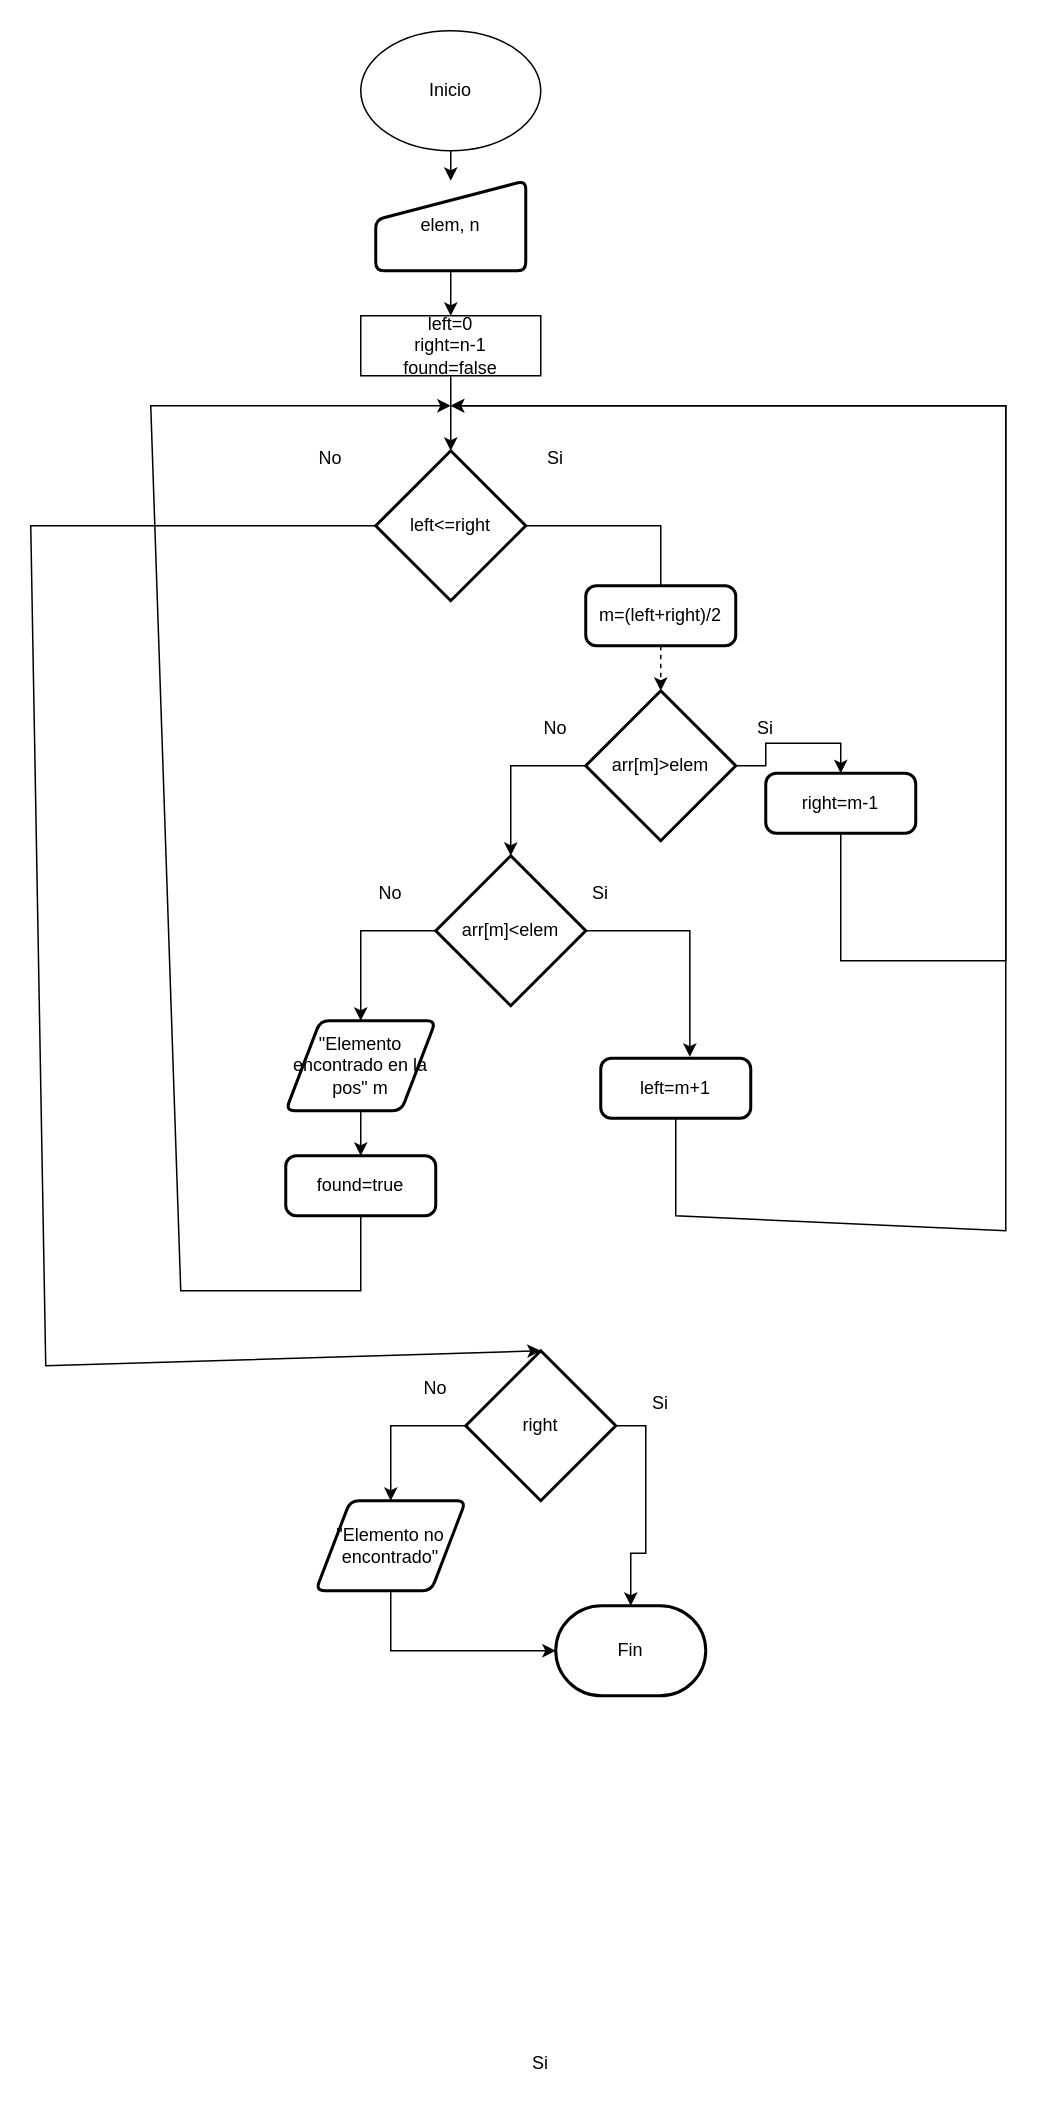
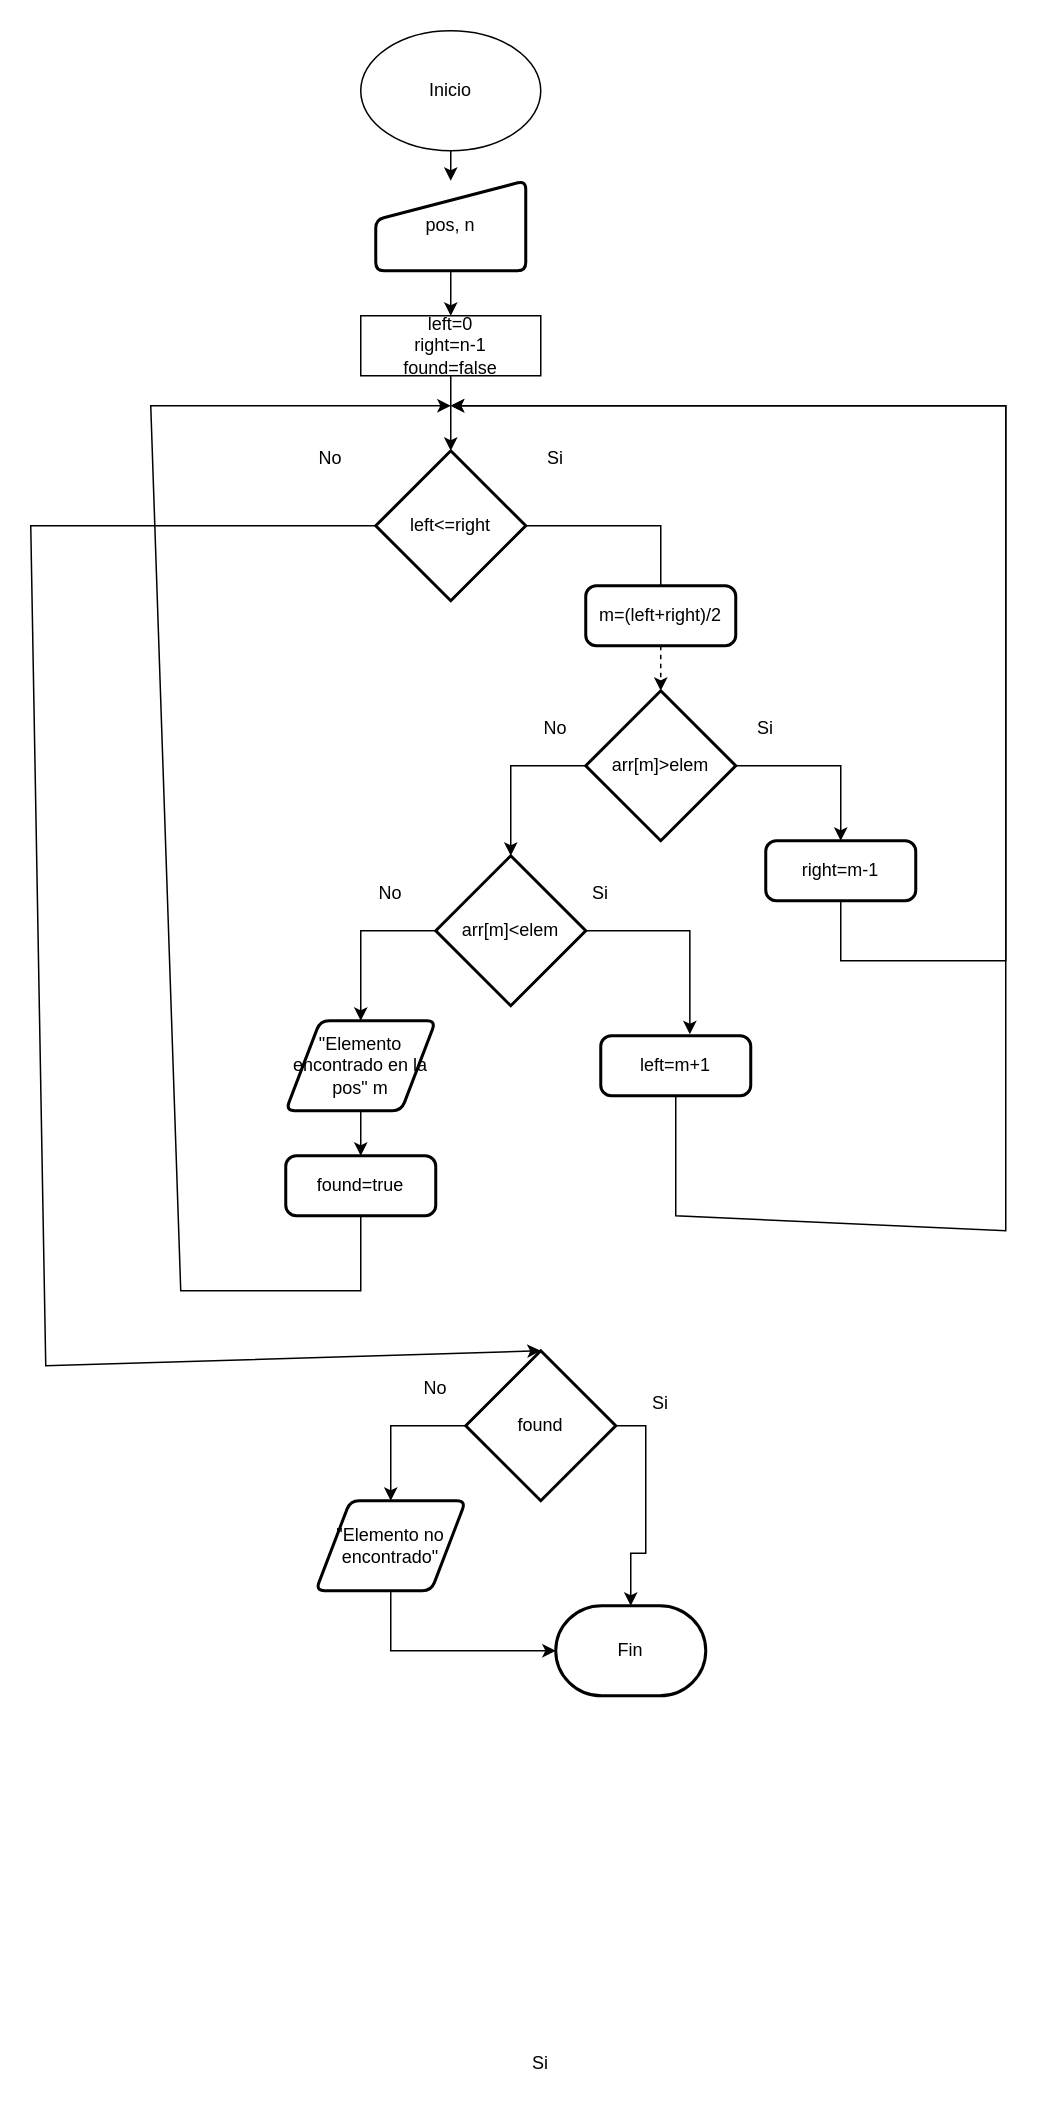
(451, 226) -> (451, 226)
(841, 803) -> (841, 871)
(676, 1088) -> (676, 1066)
(541, 1426) -> (541, 1426)
